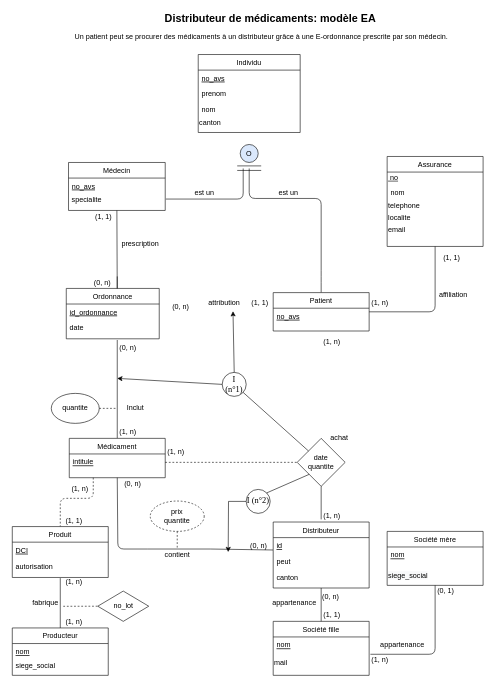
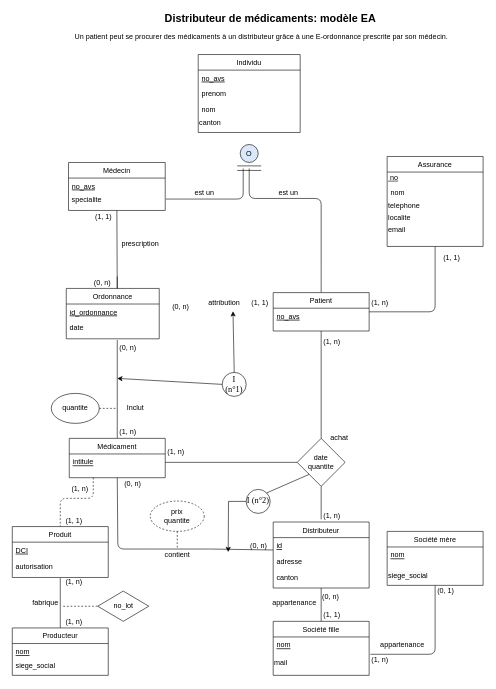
(453, 294) -> none
(276, 422) -> (321, 385)
(231, 462) -> (231, 462)
(285, 561) -> (291, 561)
